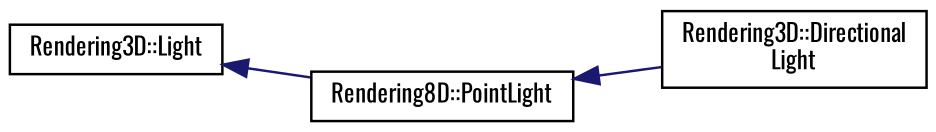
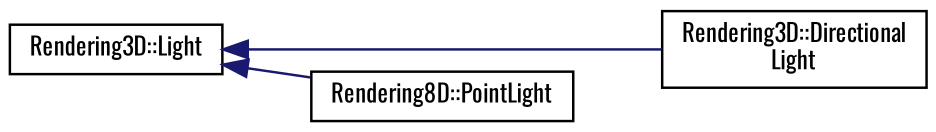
(630, 71) -> (455, 49)
